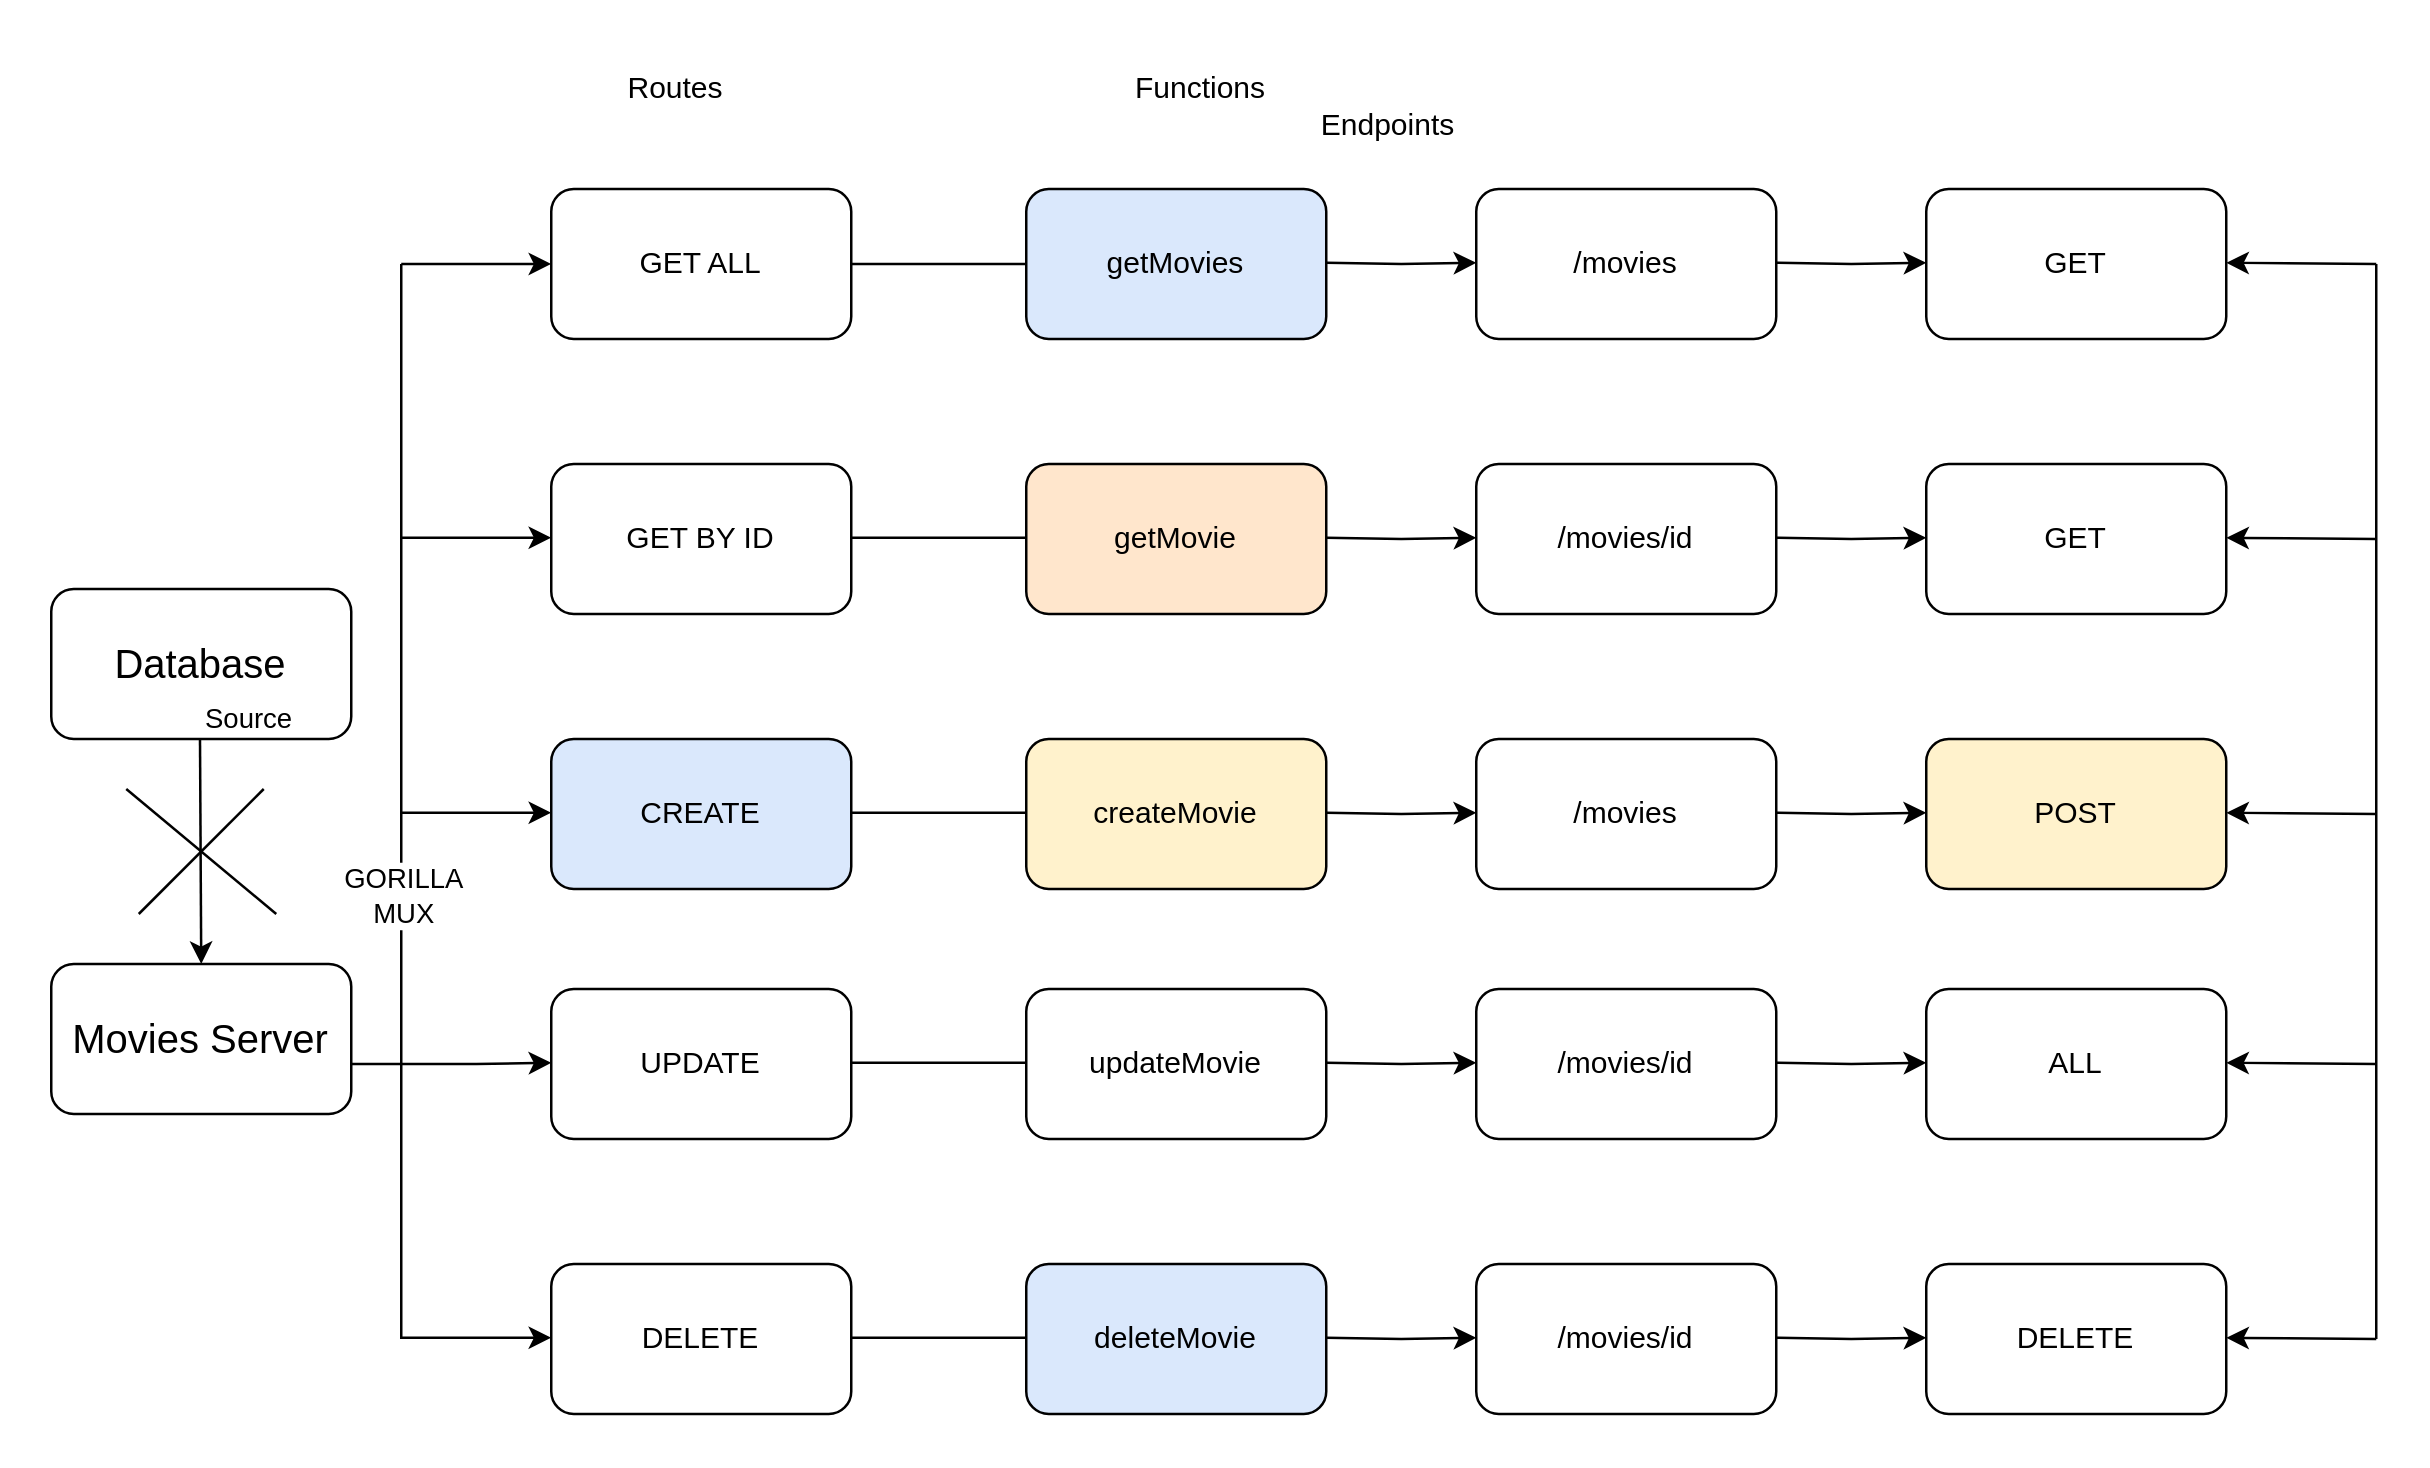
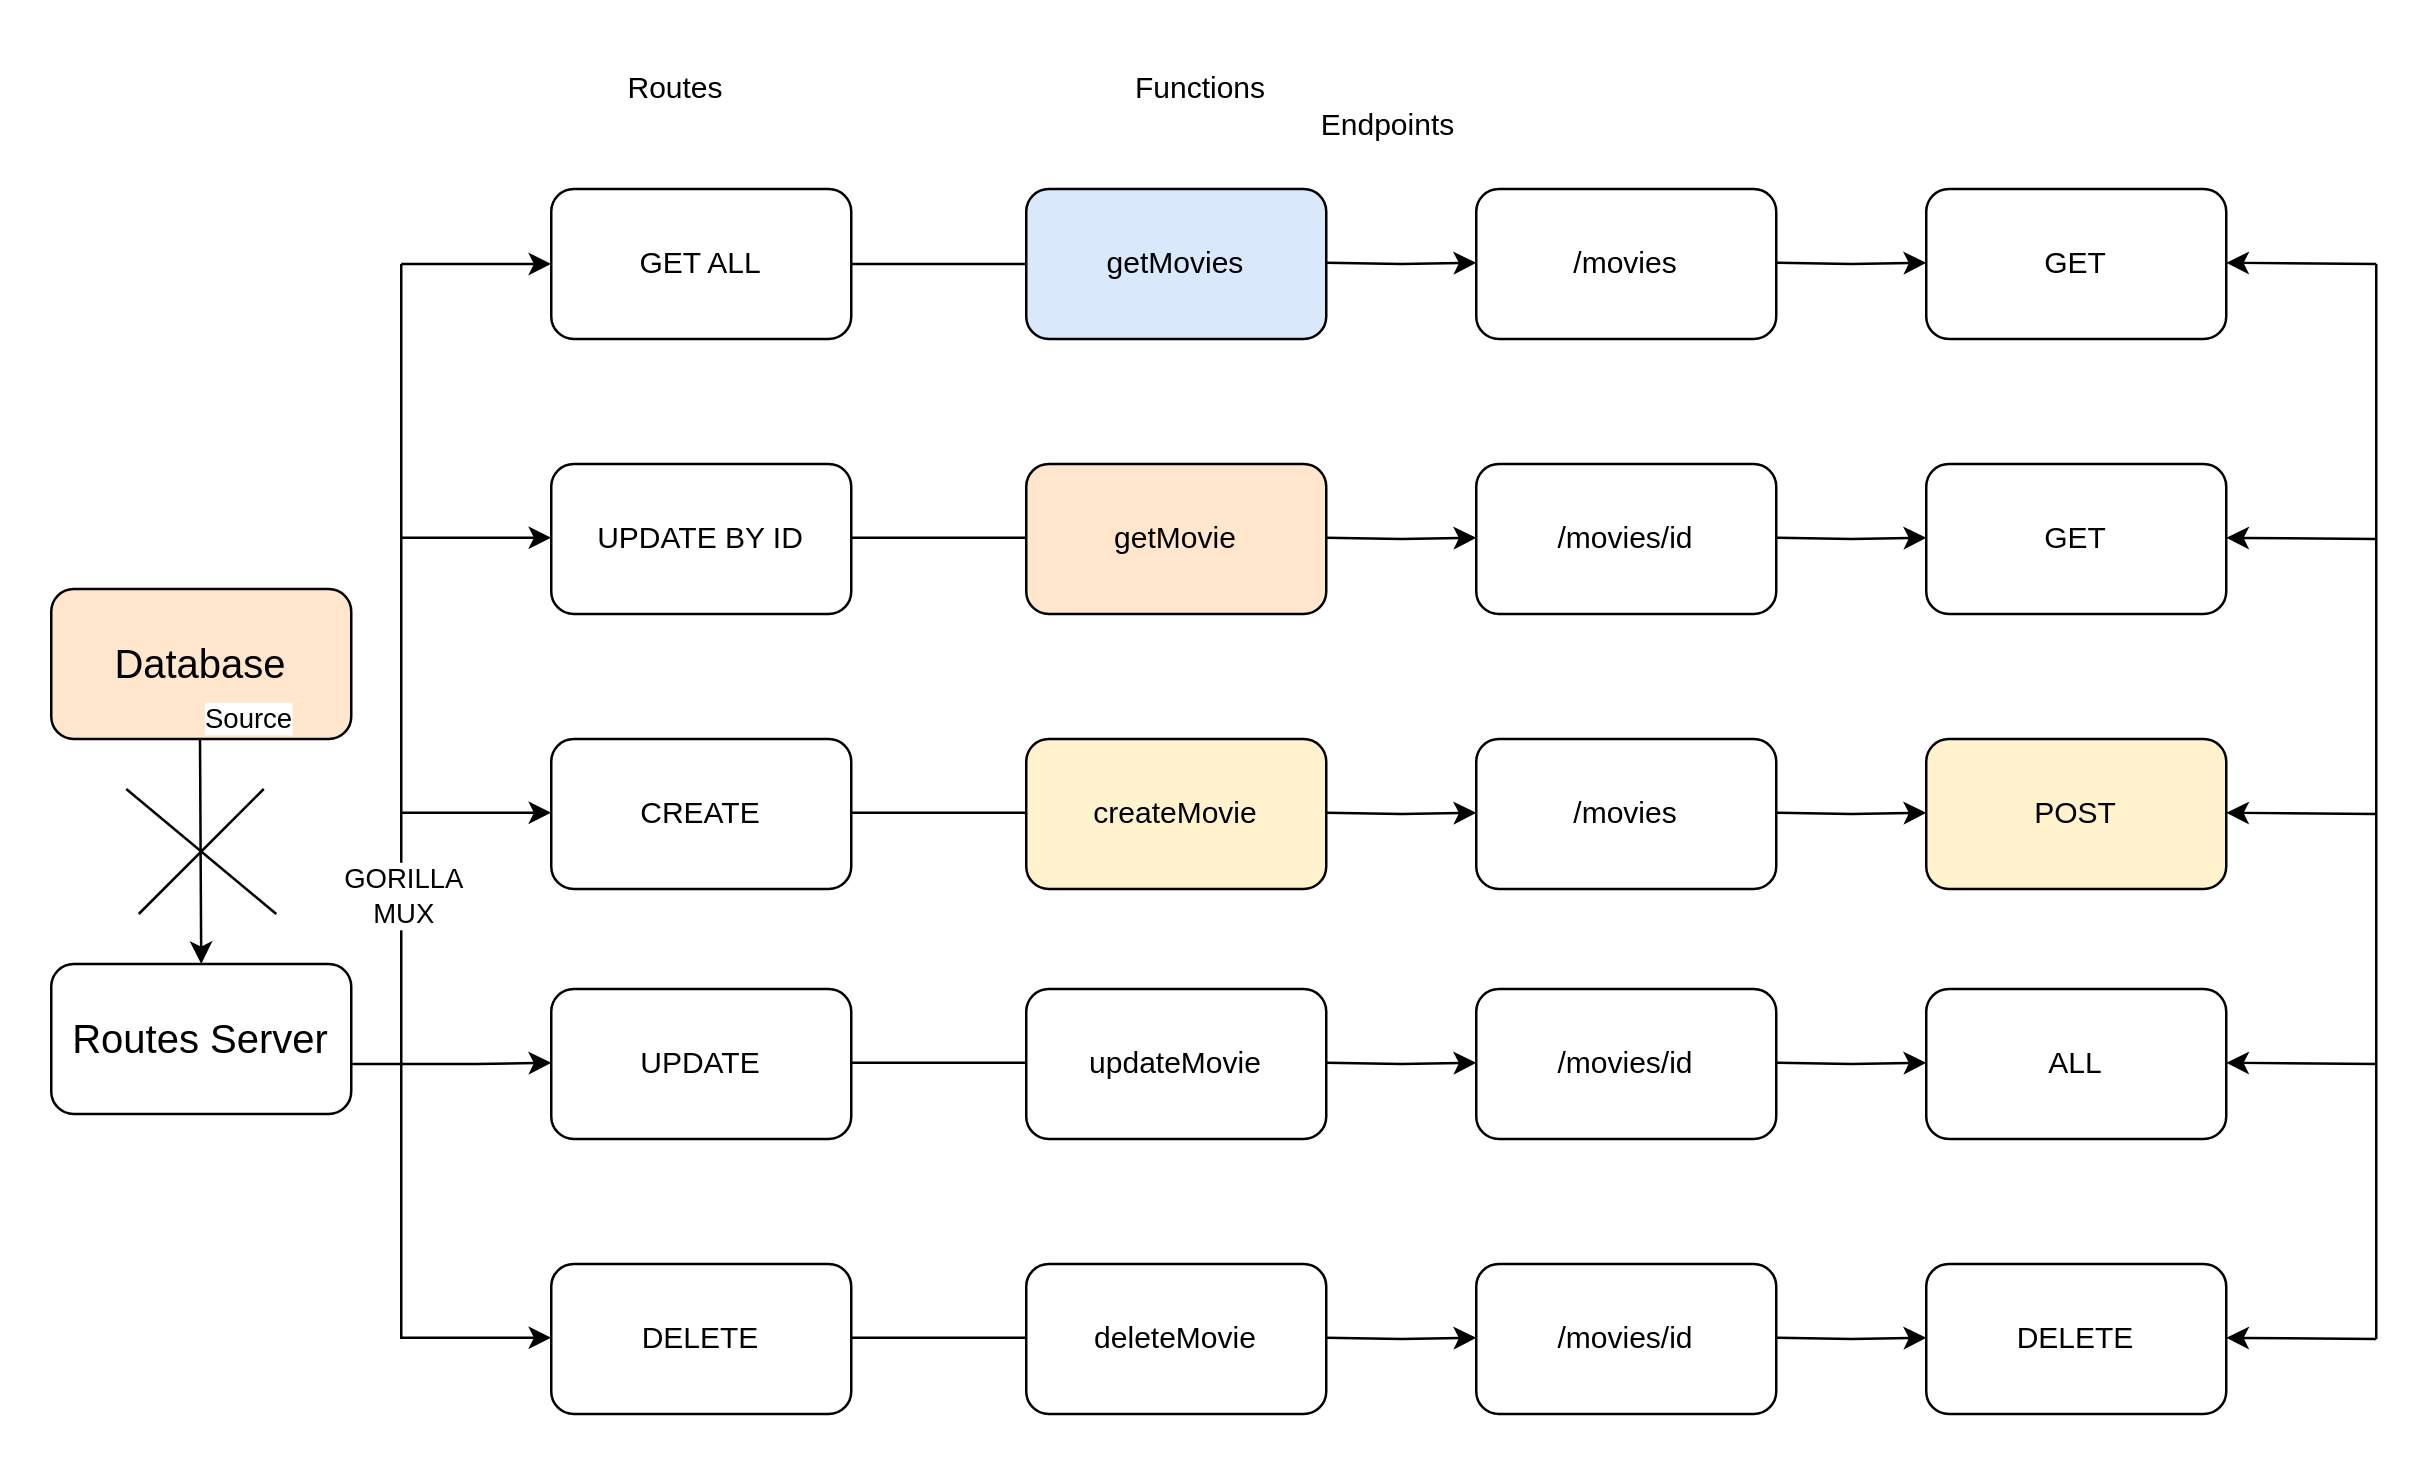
(701, 539) -> (701, 539)
(201, 664) -> (201, 664)
(701, 814) -> (701, 814)
(201, 1039) -> (201, 1039)
(1176, 1339) -> (1176, 1339)
